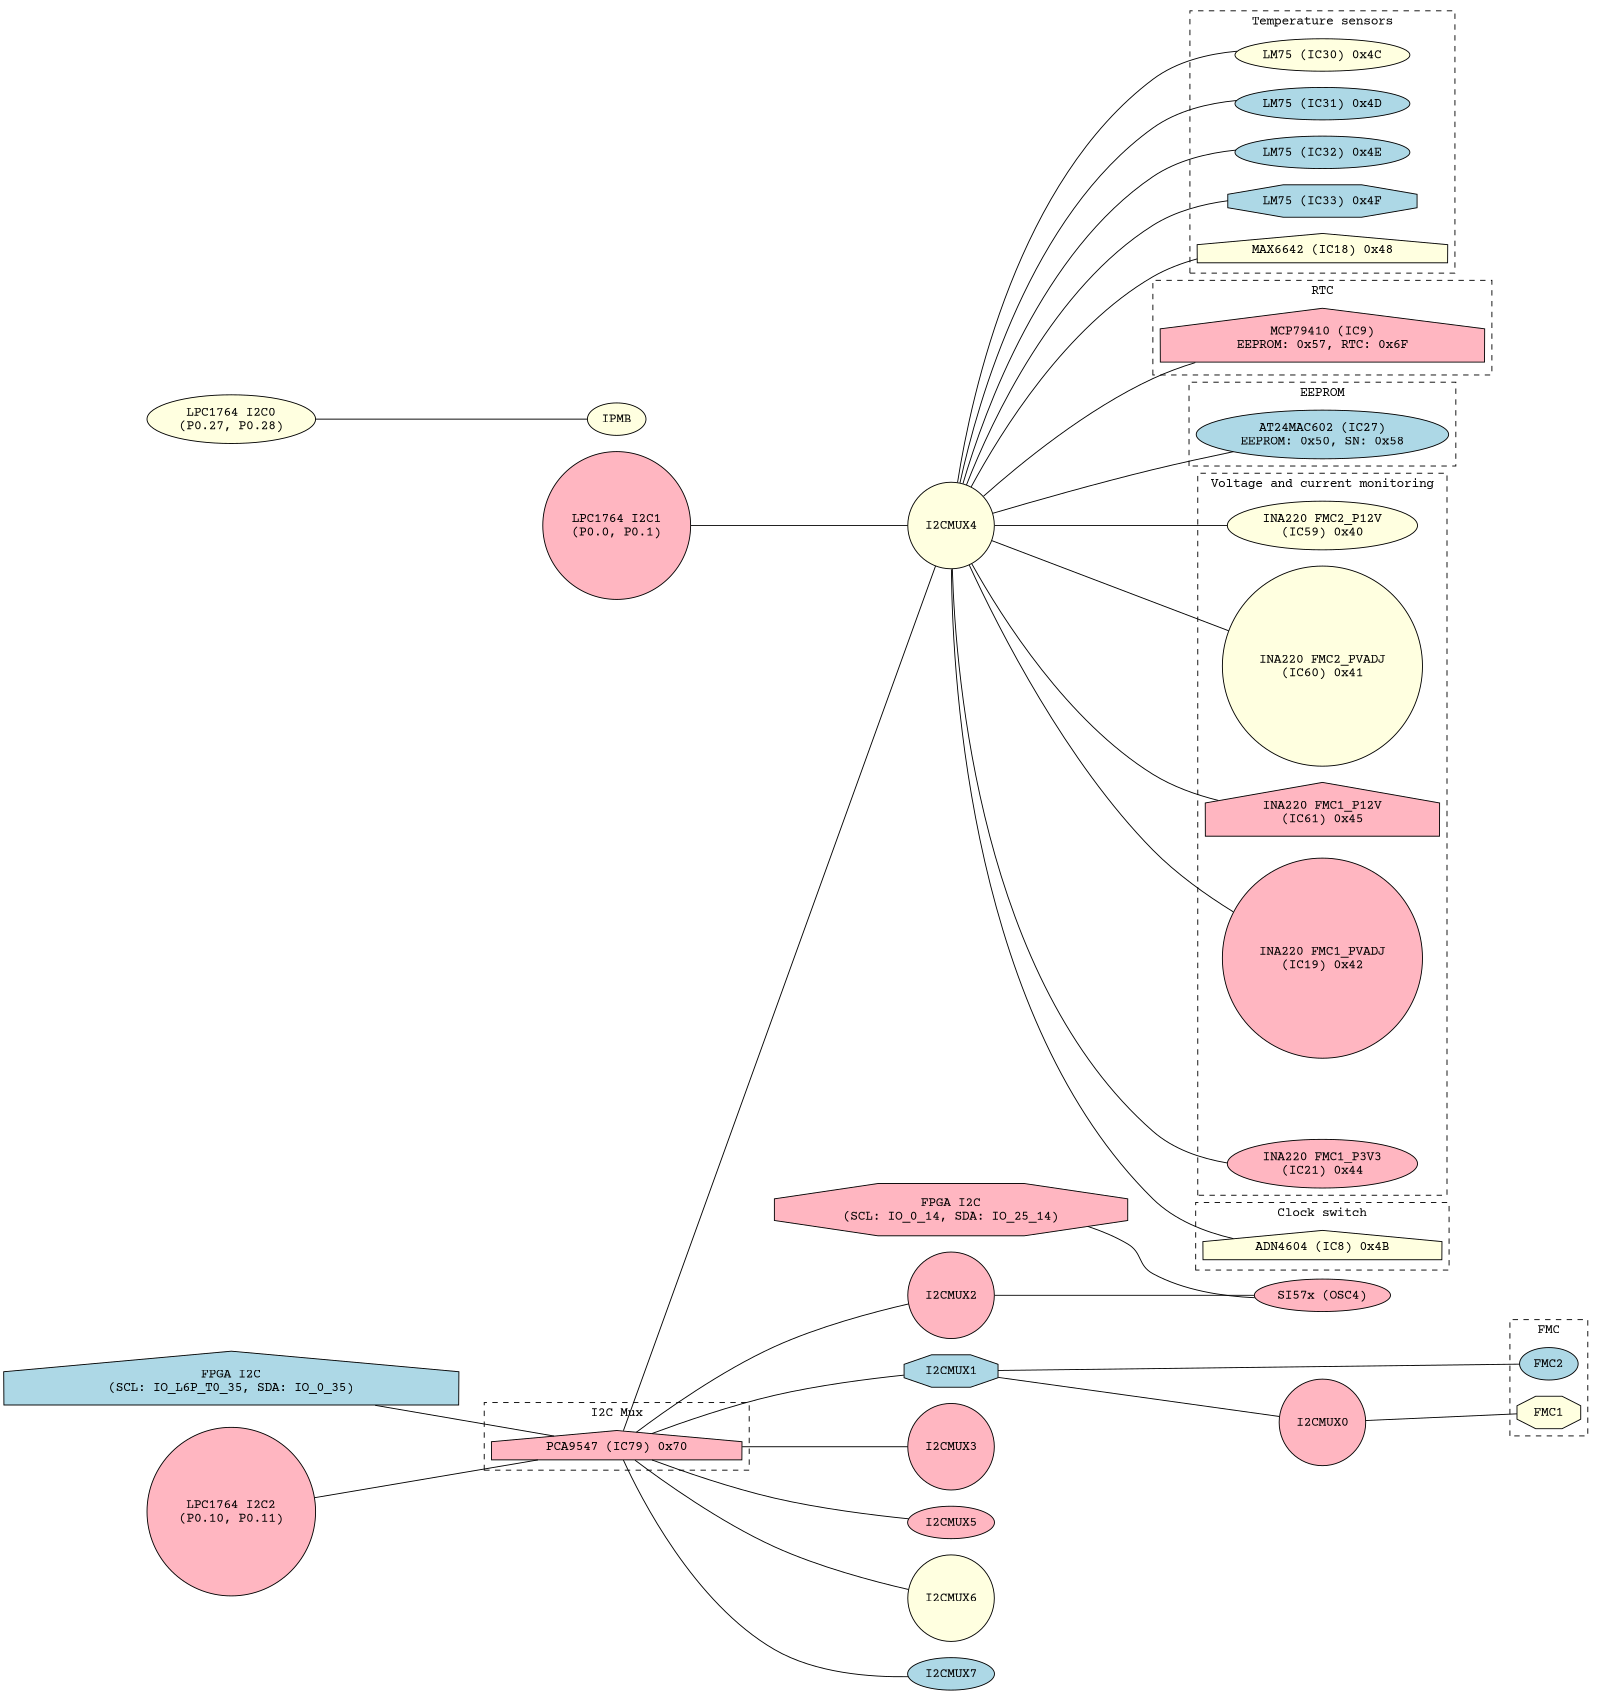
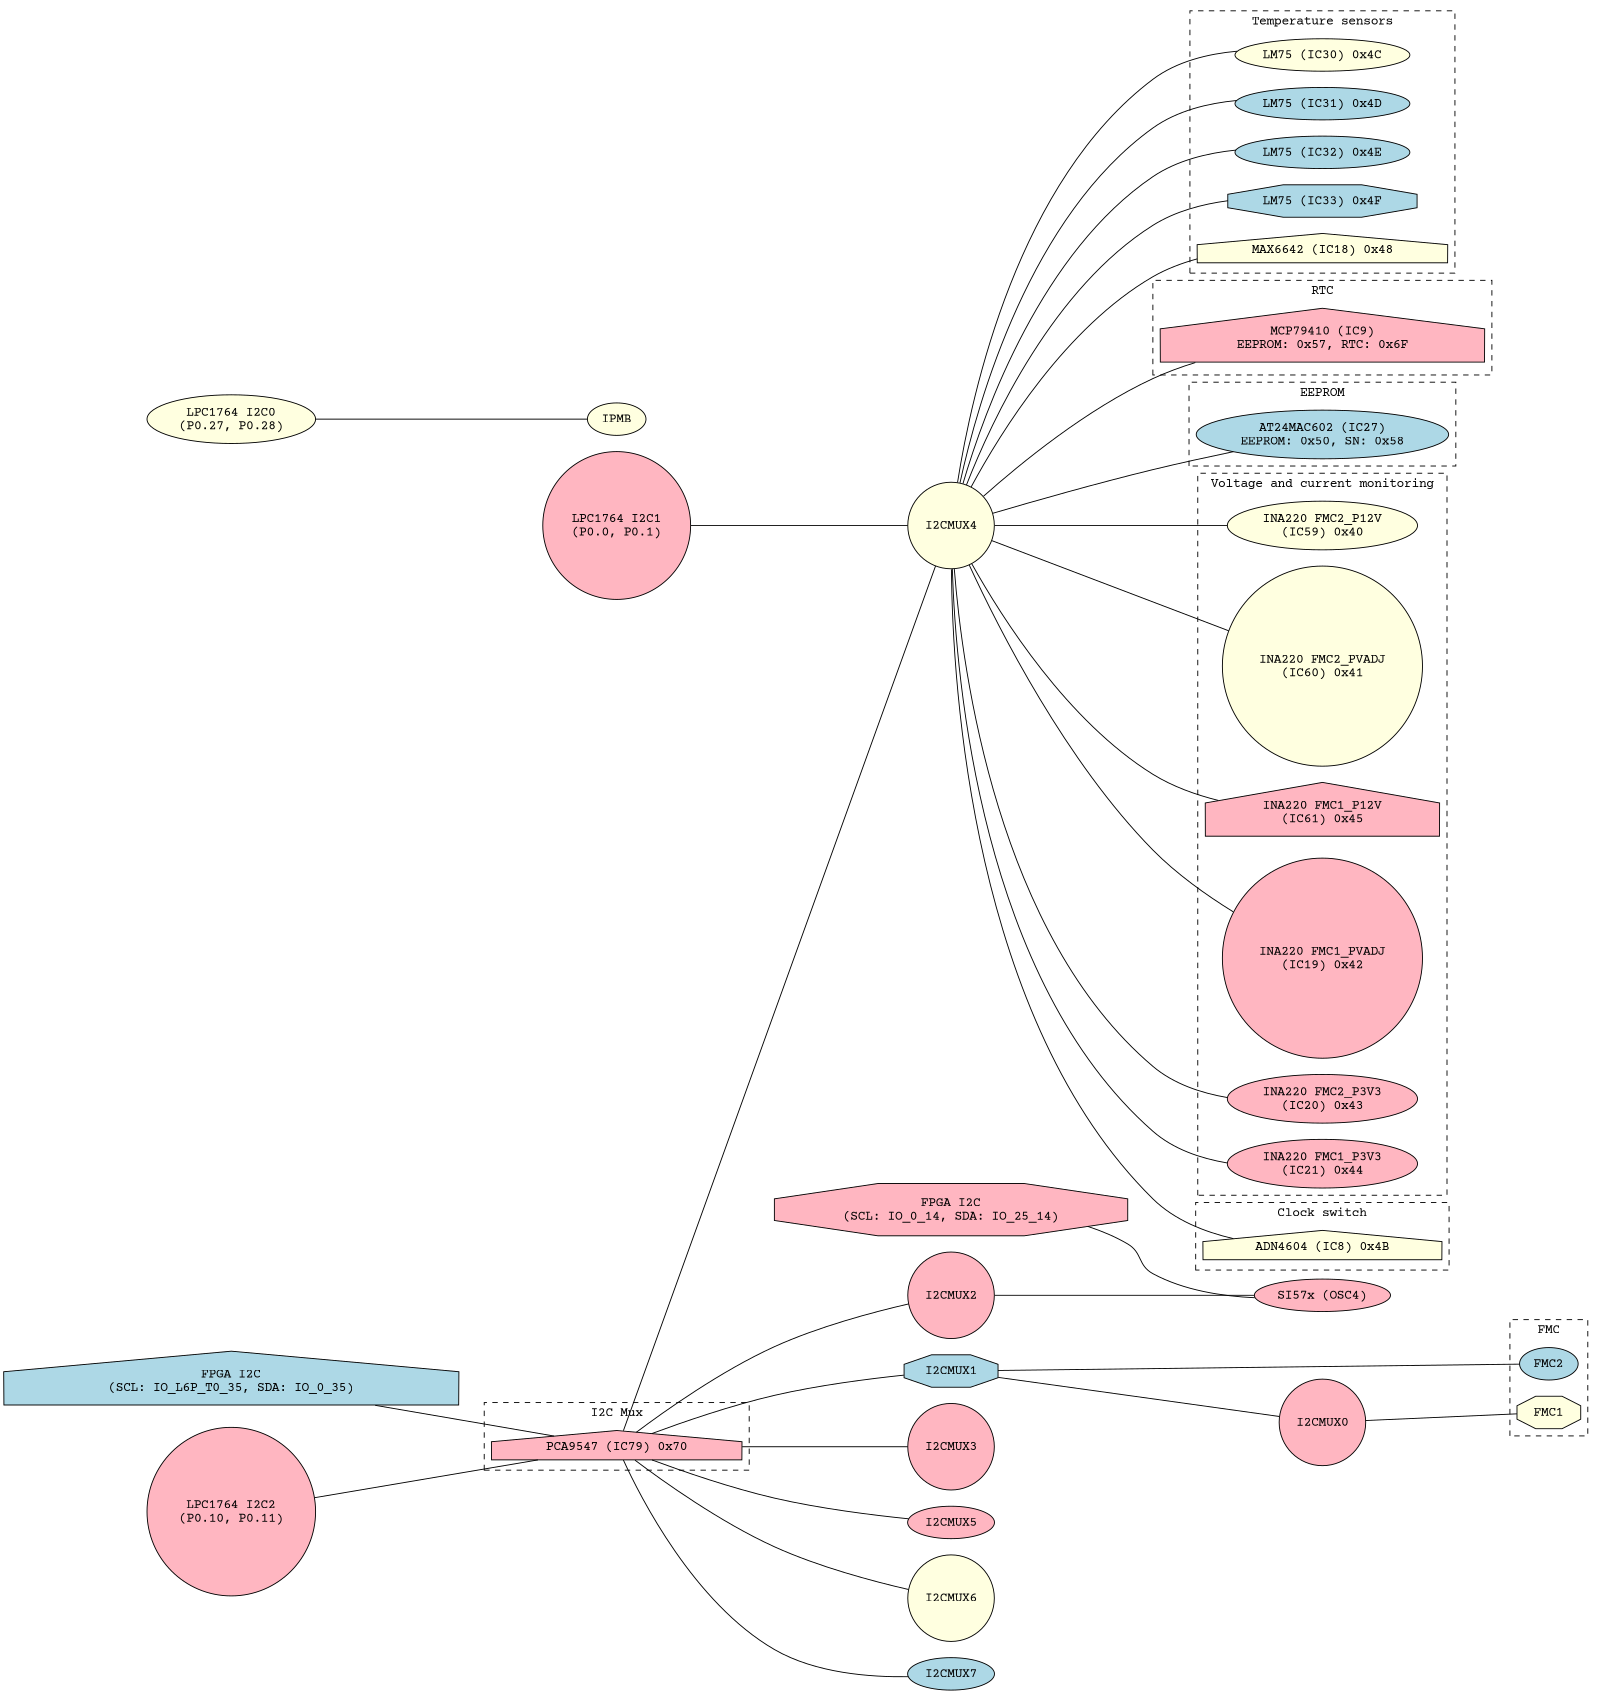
none -> (1322, 1099)
